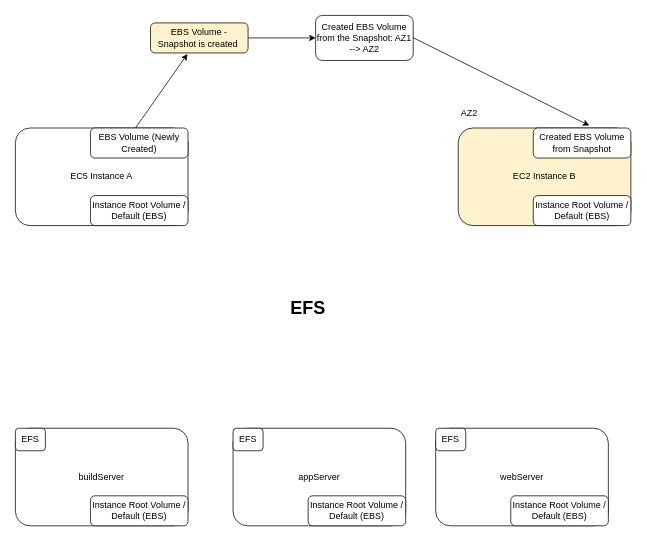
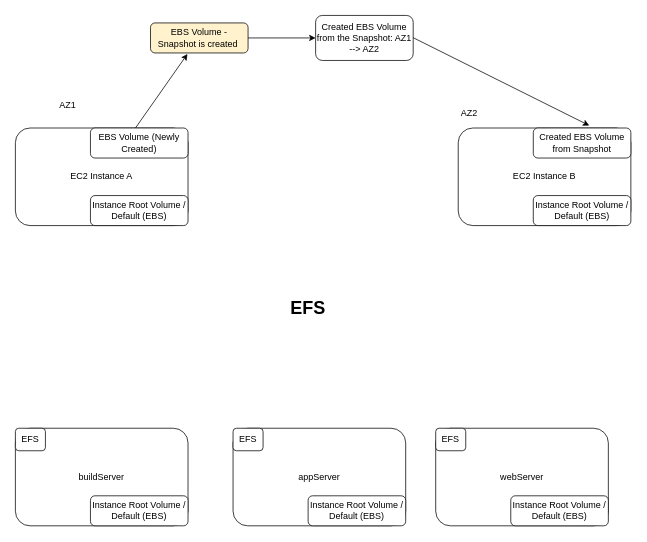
none -> (68, 105)
(102, 177) -> (102, 177)
(544, 177) -> (544, 177)
